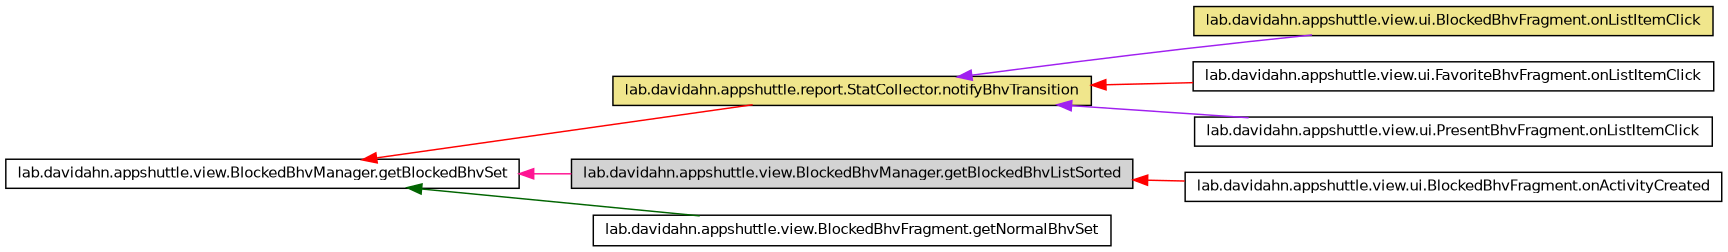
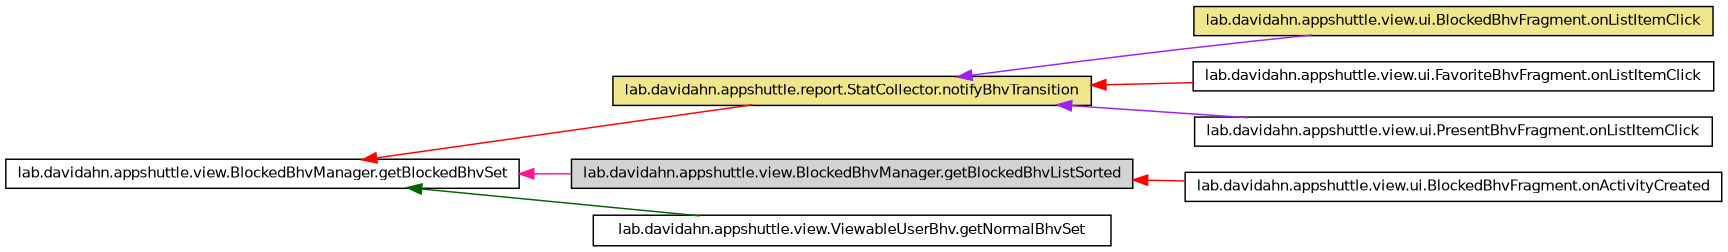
(852, 230) -> (852, 230)
